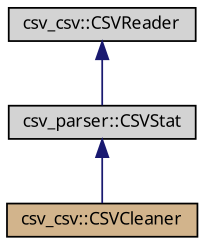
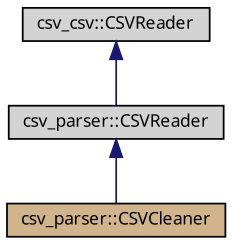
(102, 122) -> (116, 122)
(102, 220) -> (116, 220)
